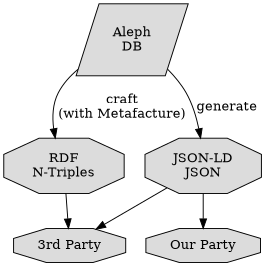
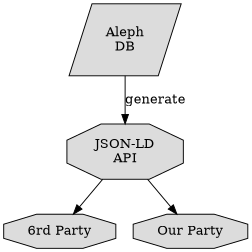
(64, 166) -> none
(203, 166) -> (125, 152)
(70, 245) -> (60, 231)
